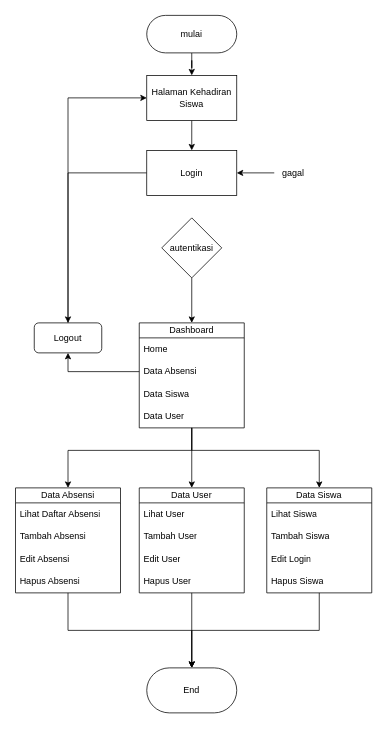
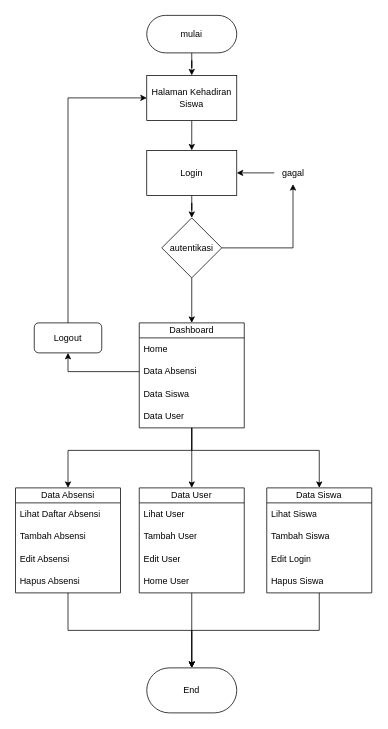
(108, 173) -> (192, 209)
none -> (293, 248)
(168, 582) -> (165, 582)
